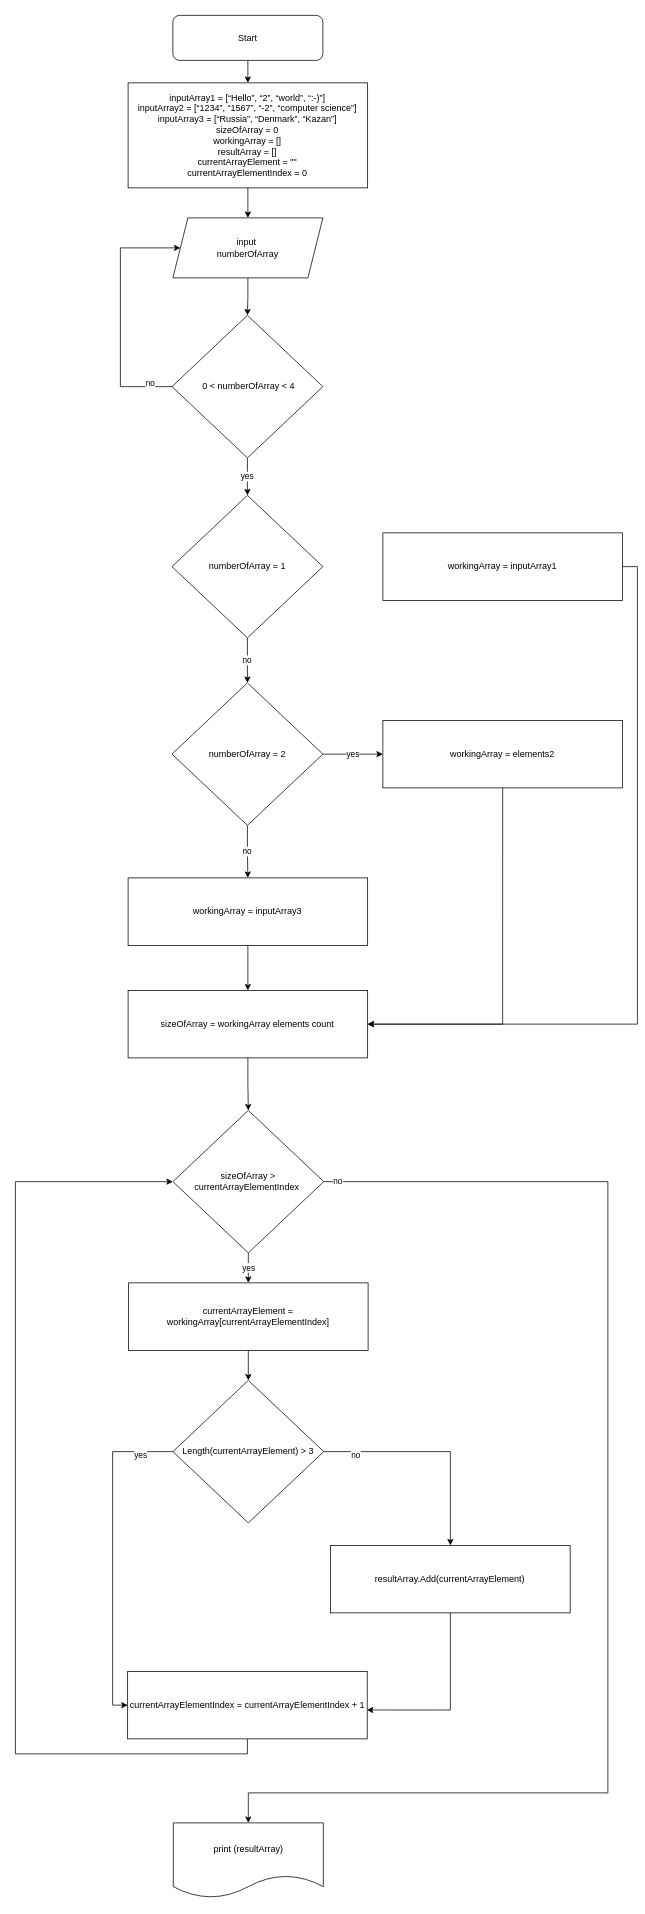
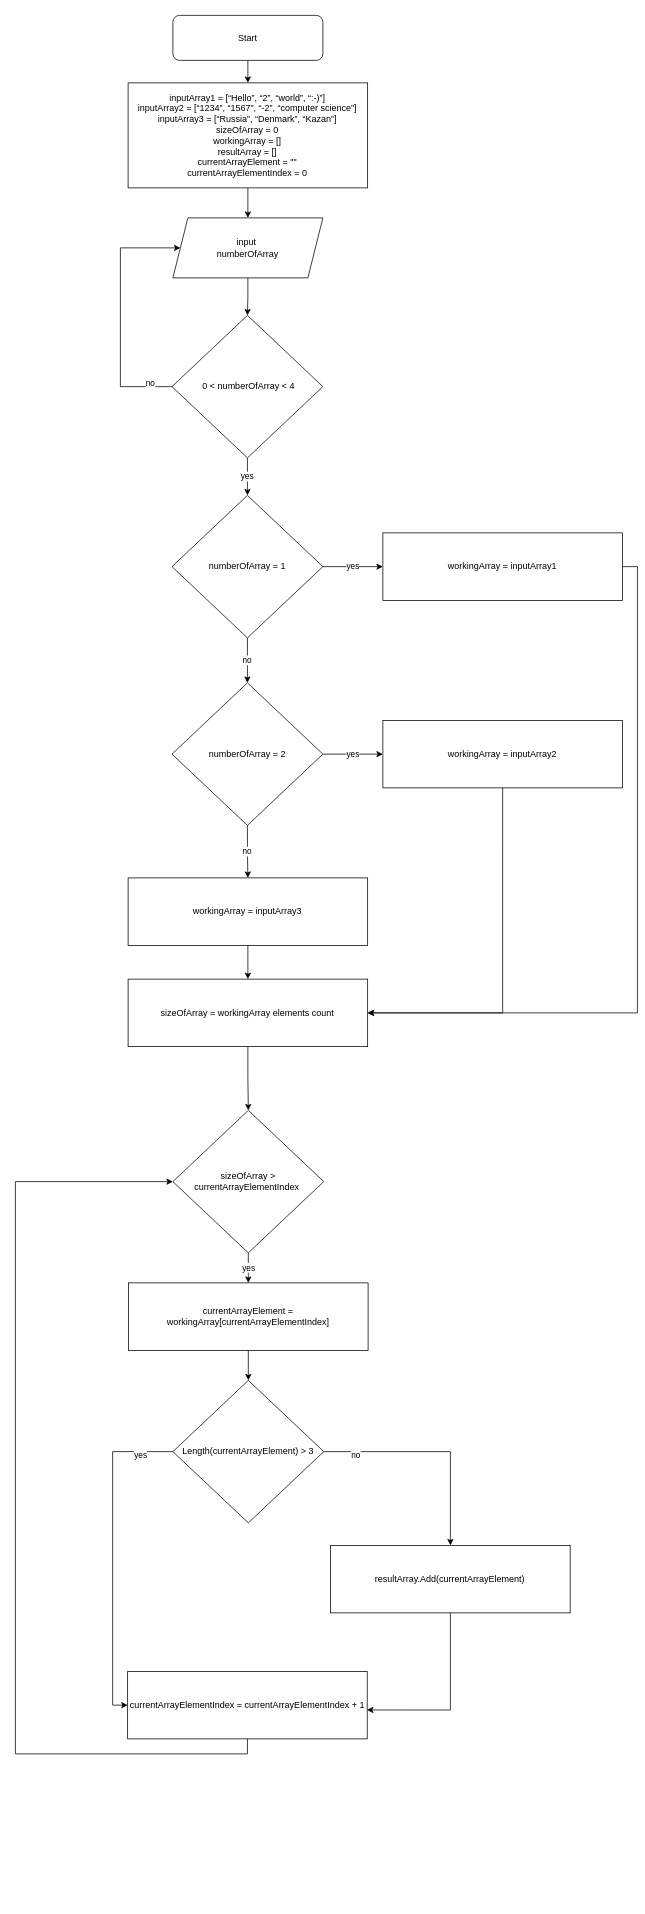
none -> (350, 567)
(503, 754) -> (503, 754)
(248, 1024) -> (248, 1013)
(467, 1182) -> none
(248, 1860) -> none
